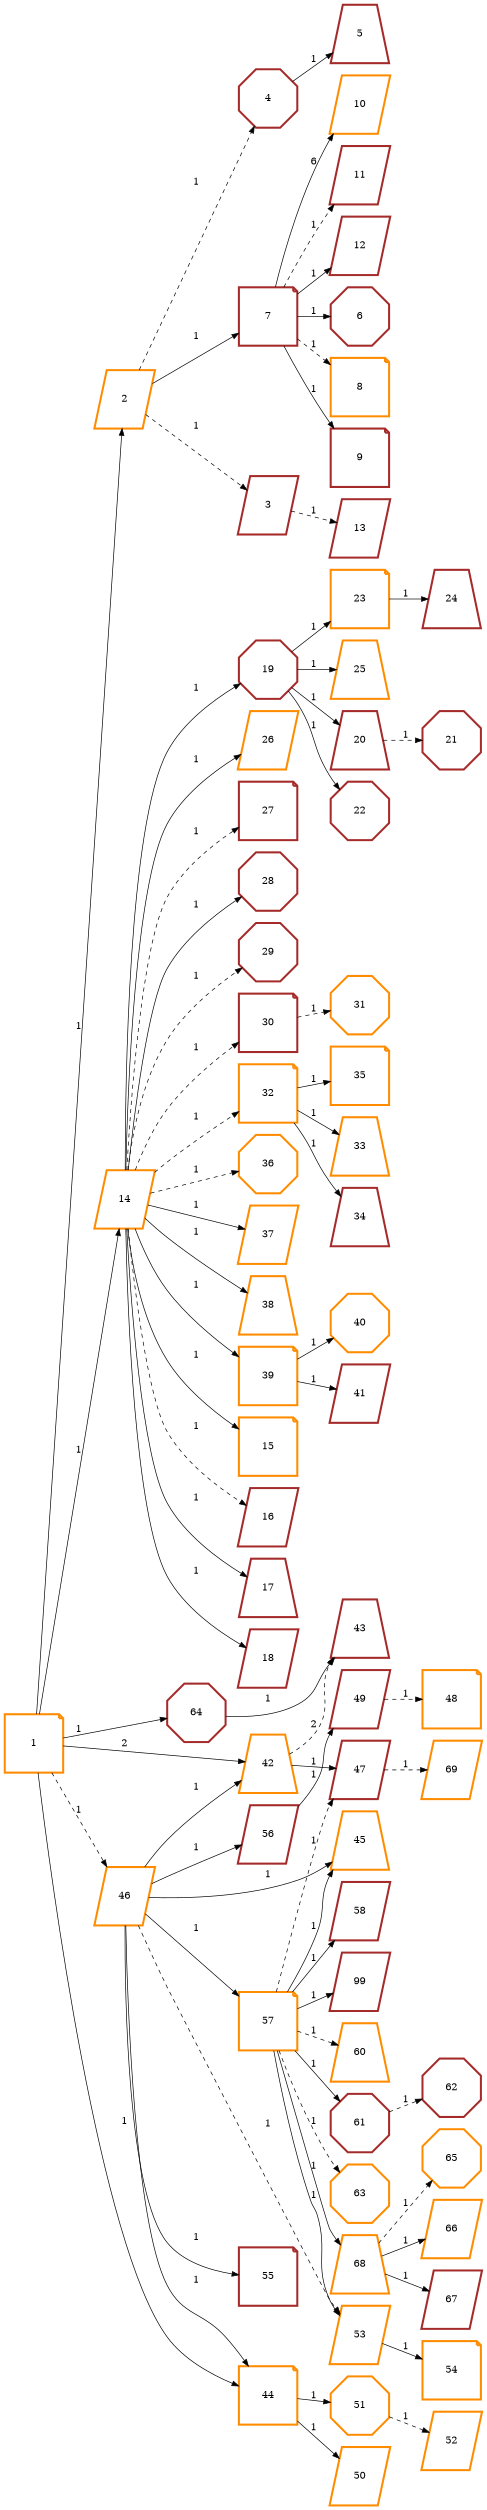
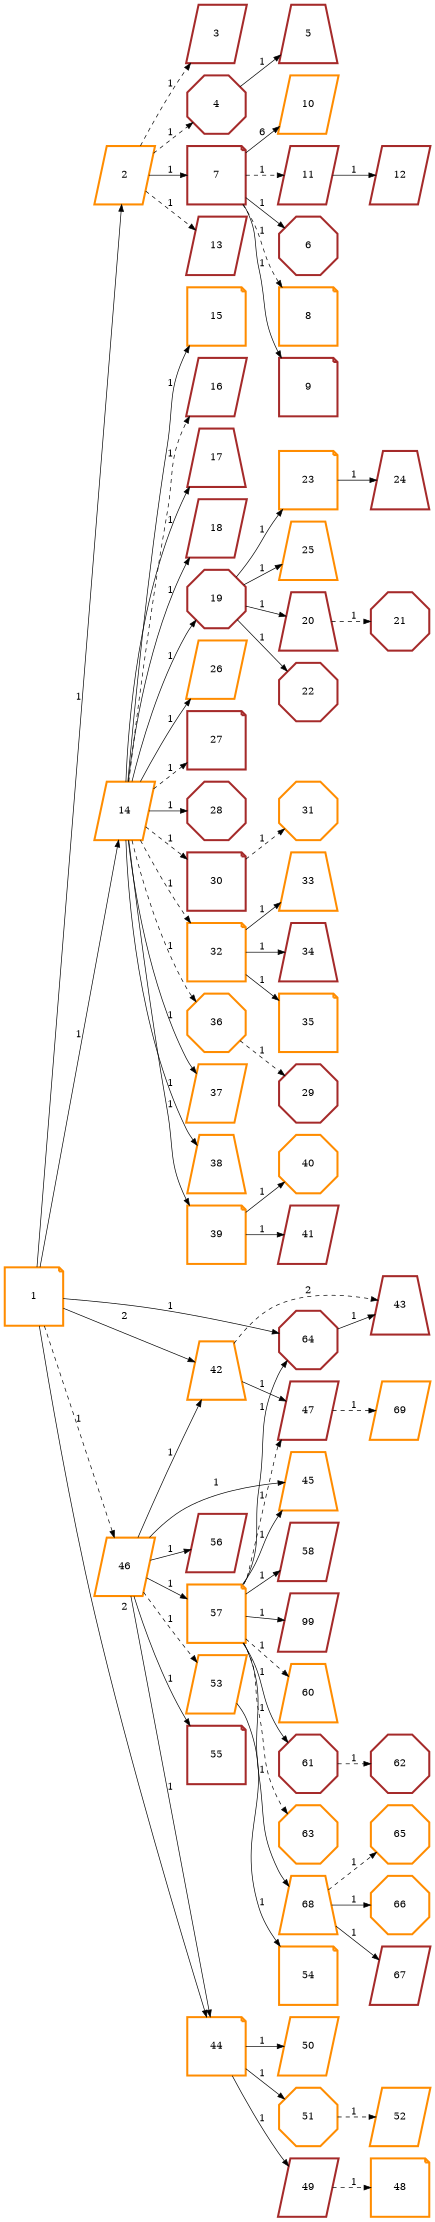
(312, 283) -> (351, 175)
(311, 516) -> (168, 208)
(158, 1057) -> (260, 1056)
(320, 1773) -> (257, 2119)
(125, 2121) -> (125, 1607)
(304, 2181) -> (261, 1475)
(452, 2229) -> (400, 1905)
